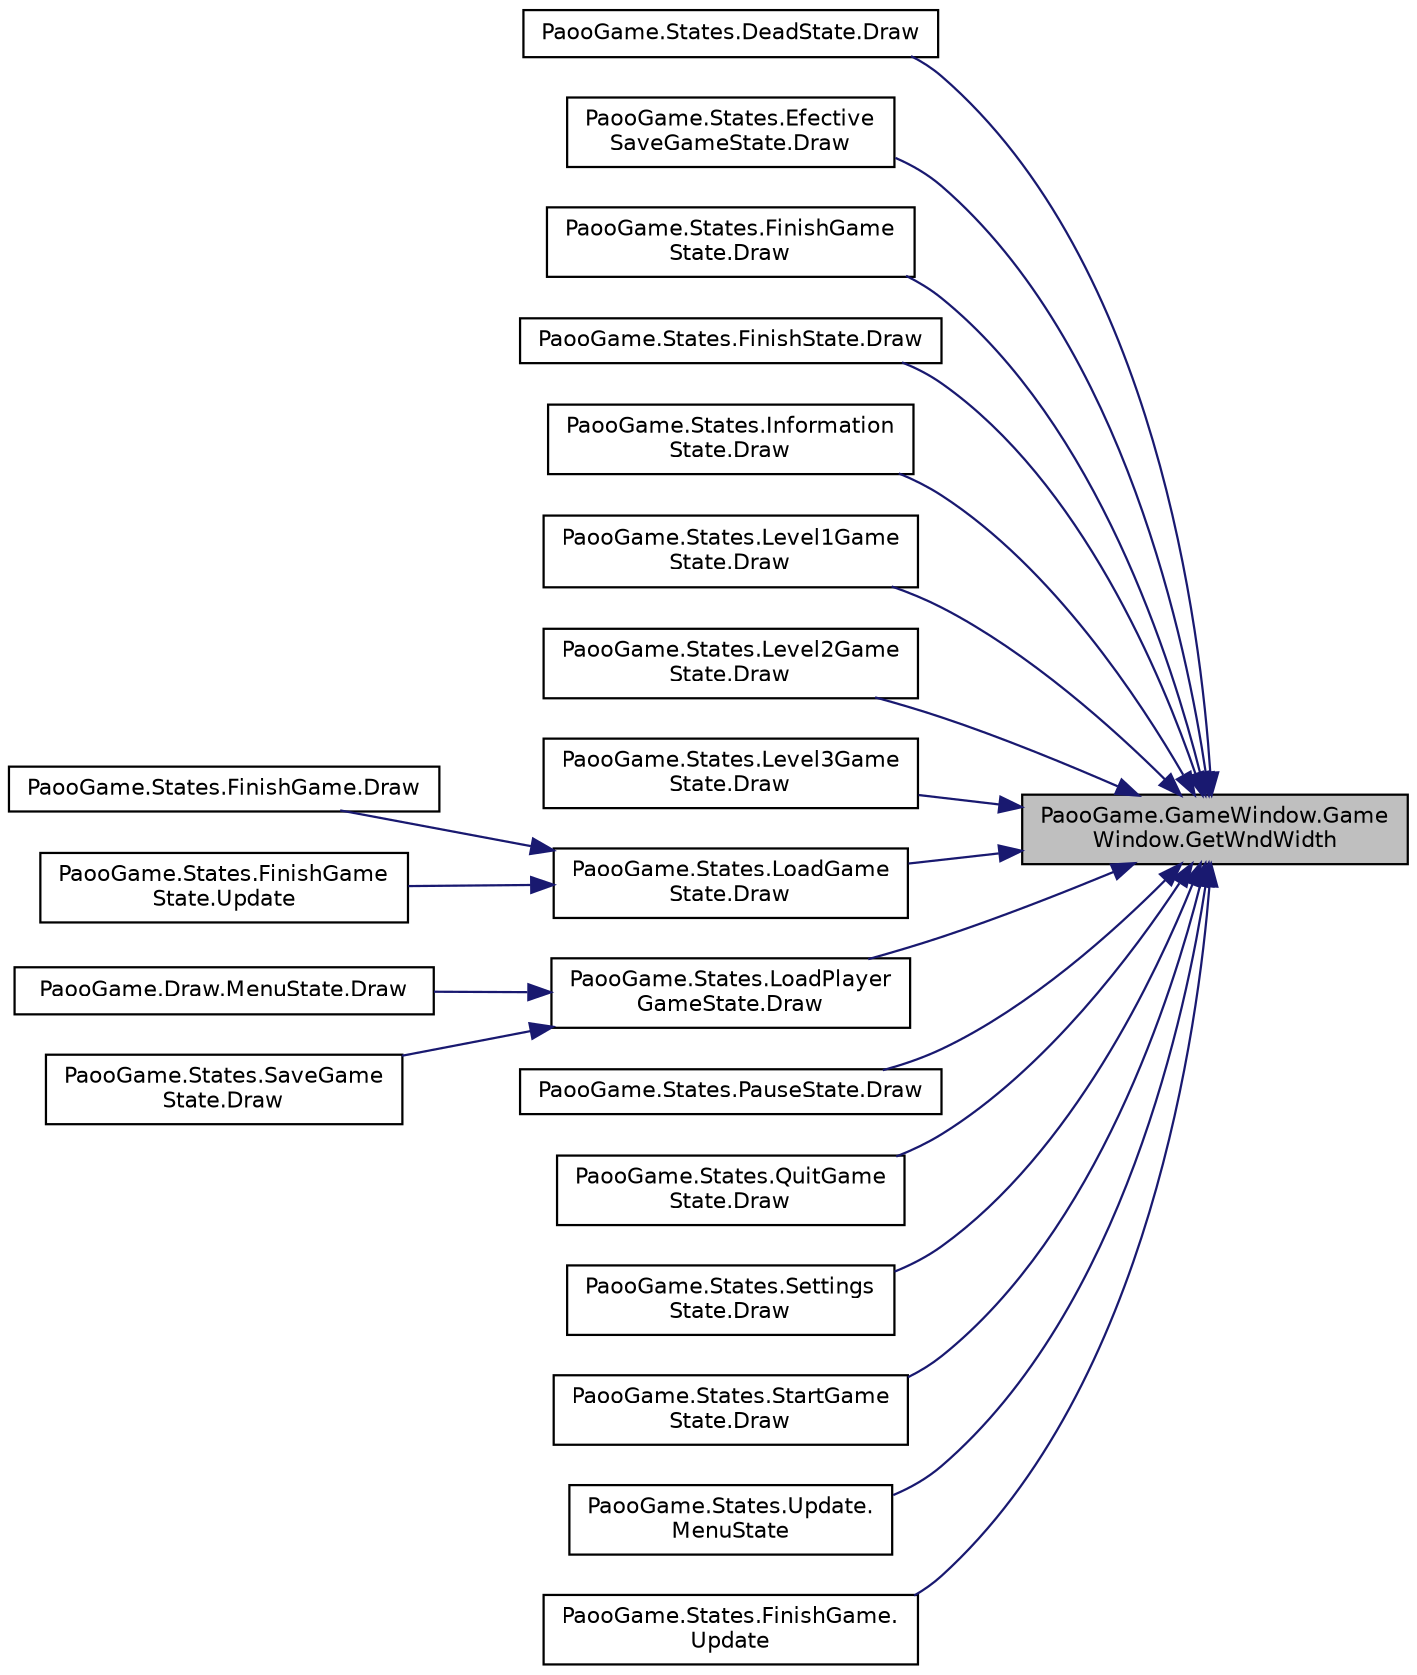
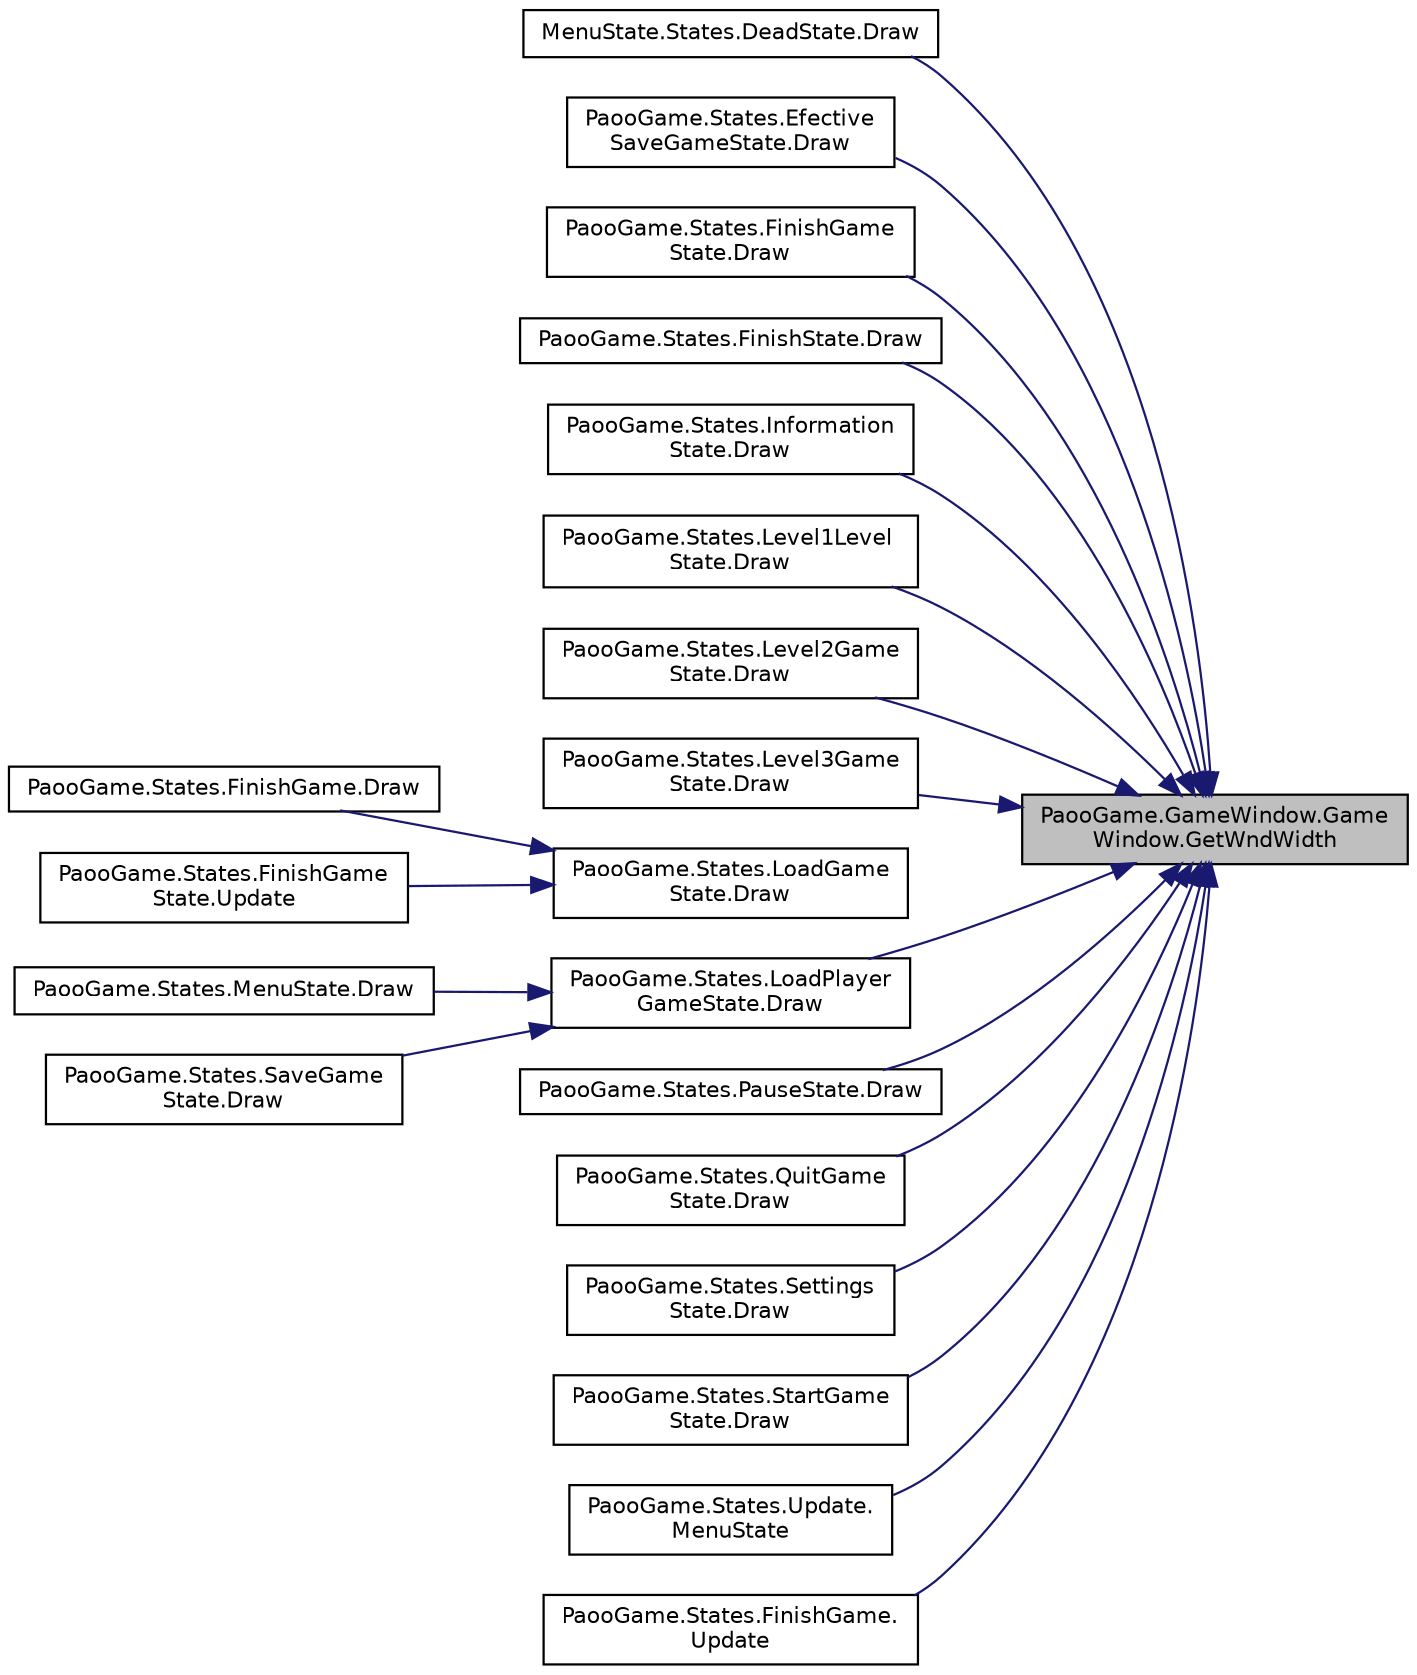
(731, 34) -> (731, 34)
(731, 551) -> (731, 551)
(954, 858) -> none
(224, 991) -> (224, 991)
